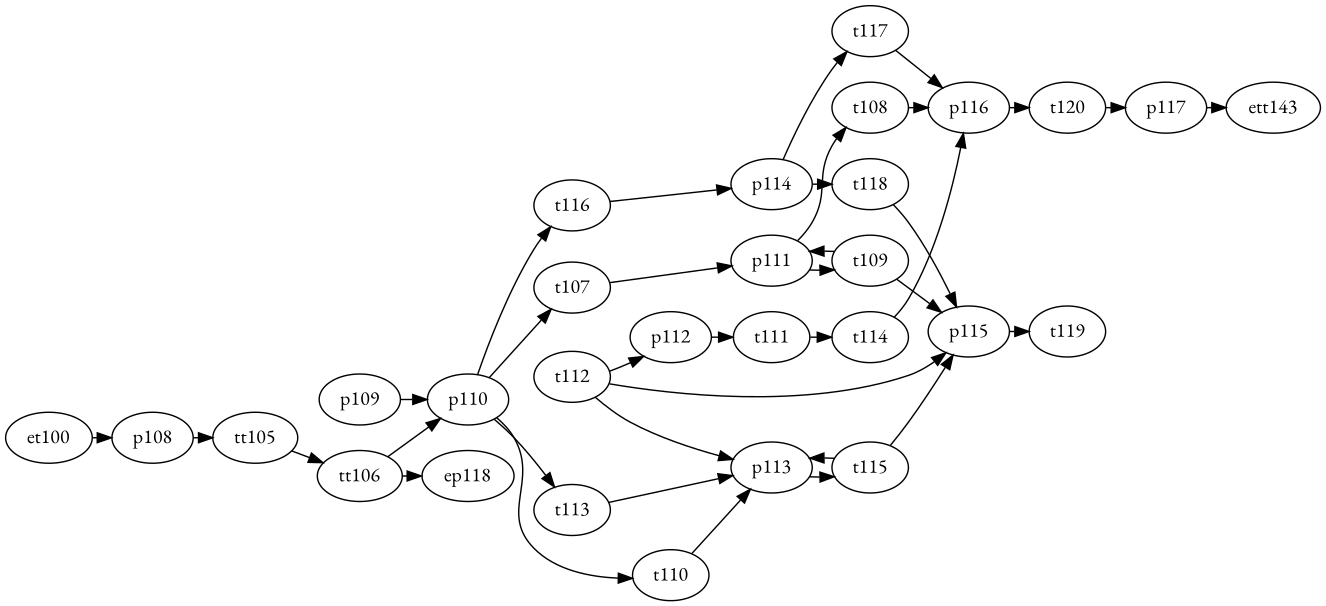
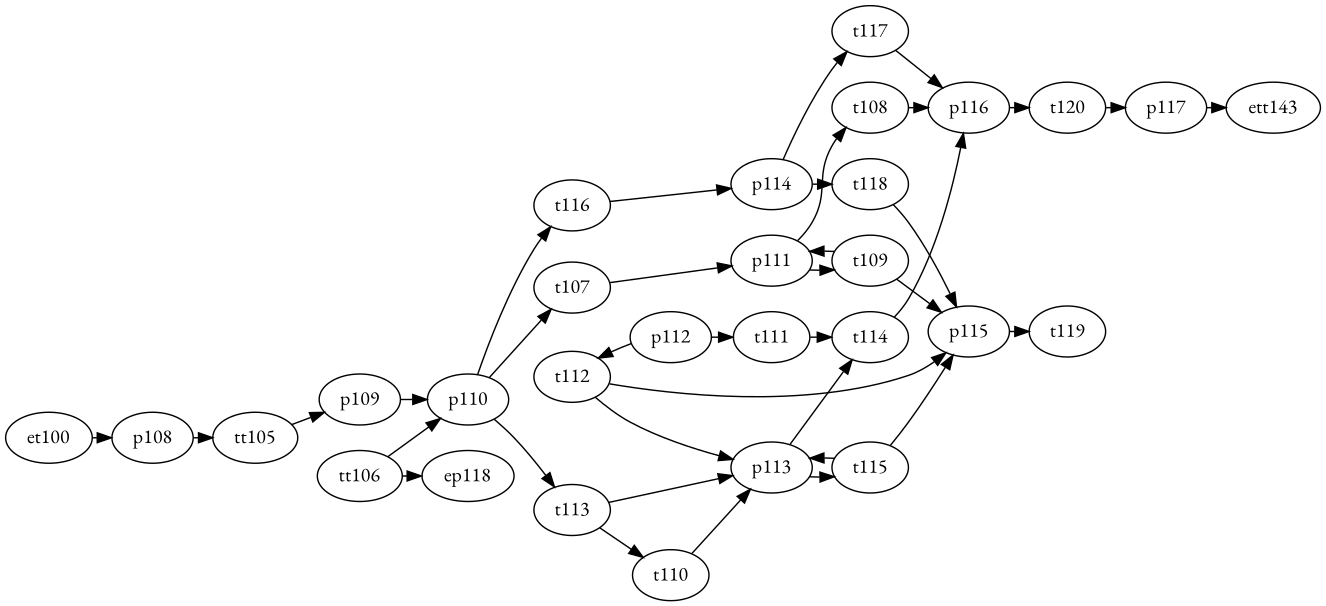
(620, 367) -> (621, 348)
none -> (817, 408)
(300, 454) -> (301, 421)
(521, 526) -> (615, 539)
